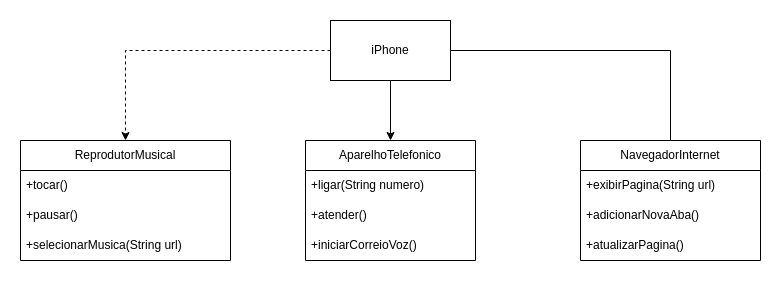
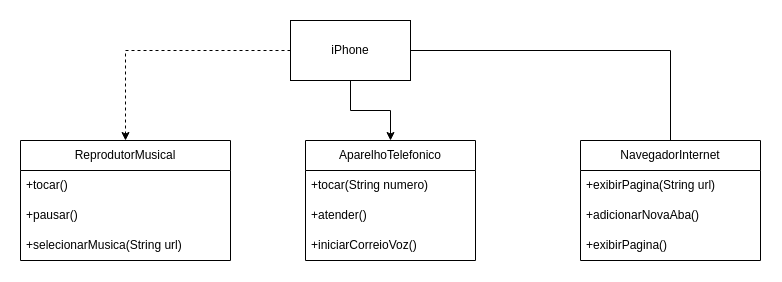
(391, 51) -> (351, 51)
(376, 186) -> (379, 186)
(642, 246) -> (632, 246)
